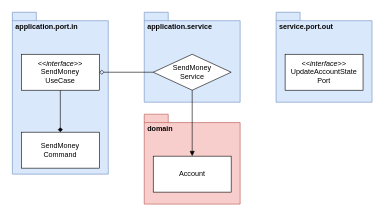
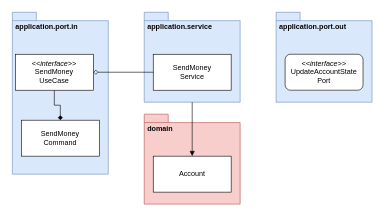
(307, 27) -> (313, 27)
(60, 72) -> (54, 72)
(192, 72) -> (192, 72)
(324, 72) -> (324, 72)
(192, 97) -> (192, 103)
(60, 150) -> (60, 138)
